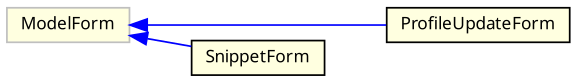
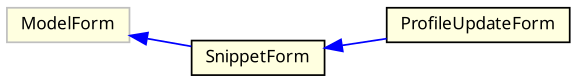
(267, 25) -> (364, 42)
